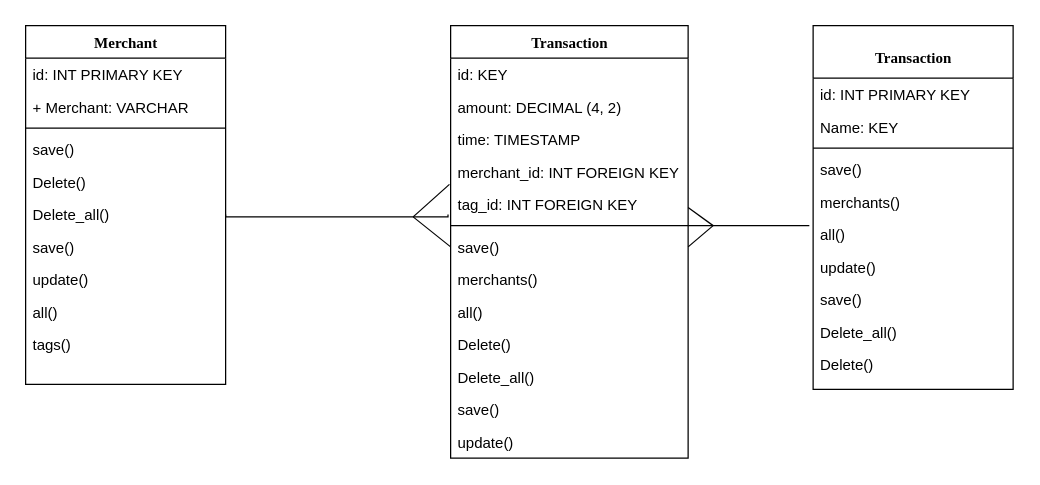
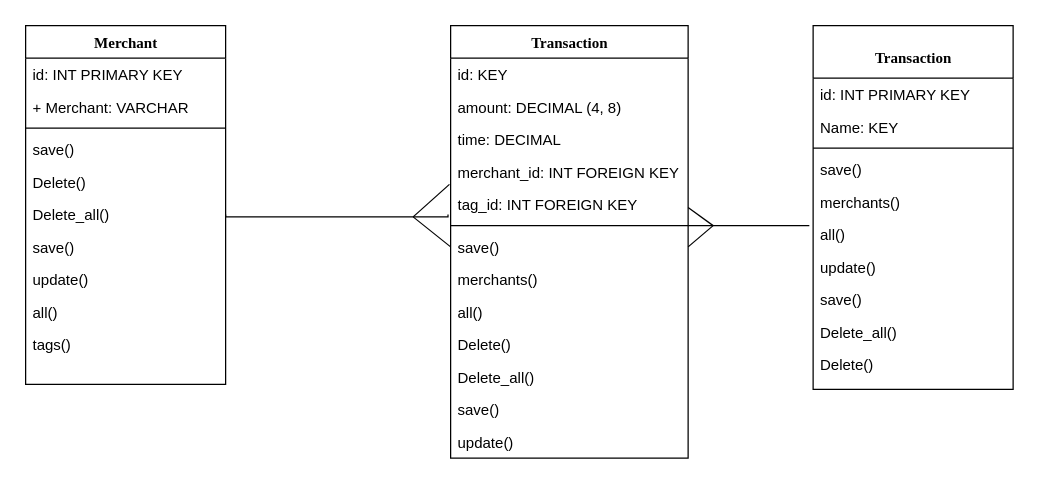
(541, 108) -> (541, 108)
(515, 141) -> (507, 141)
